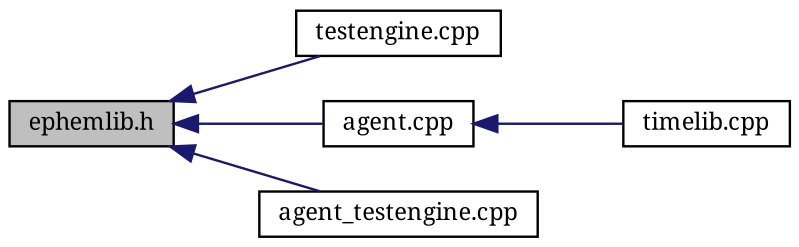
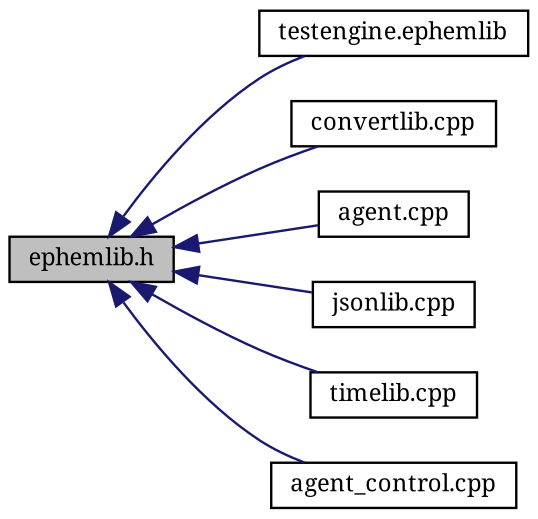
(399, 33) -> (394, 33)
none -> (394, 124)
(560, 124) -> (233, 338)
(399, 214) -> (394, 485)
none -> (394, 305)
